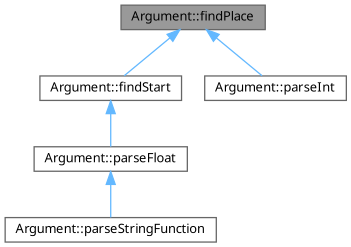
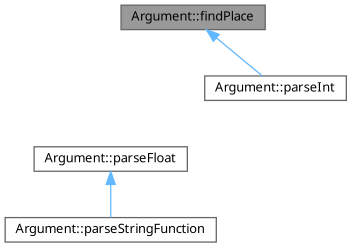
(111, 88) -> none
